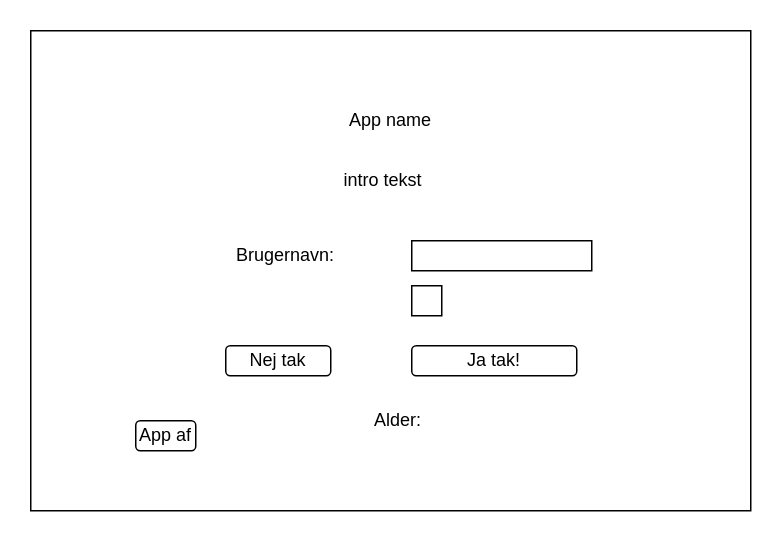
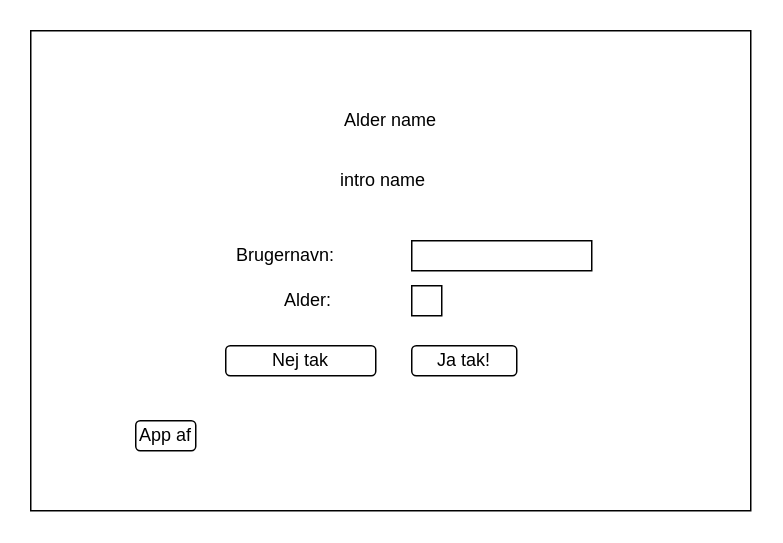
(391, 121) -> (391, 121)
(383, 181) -> (383, 181)
(278, 361) -> (301, 361)
(494, 361) -> (464, 361)
(398, 421) -> (308, 301)
